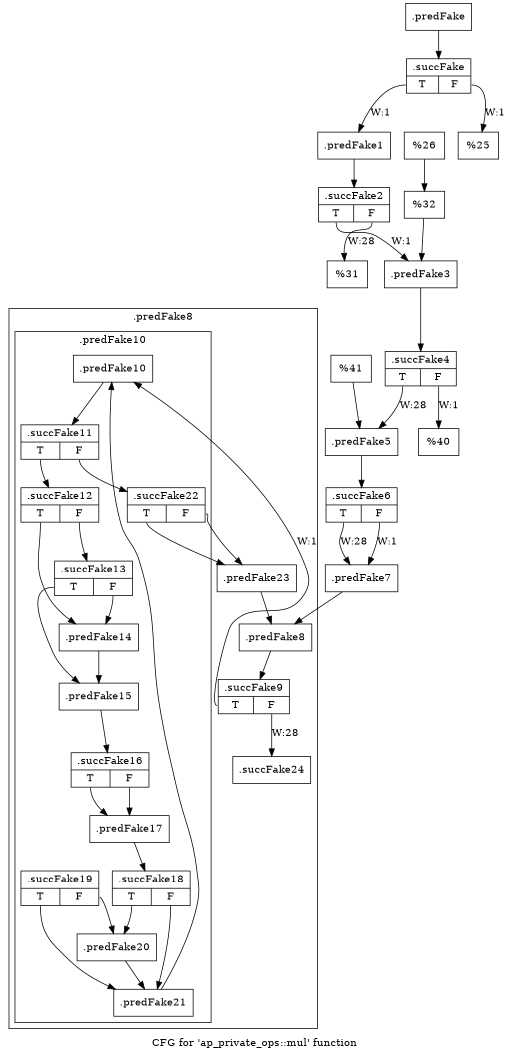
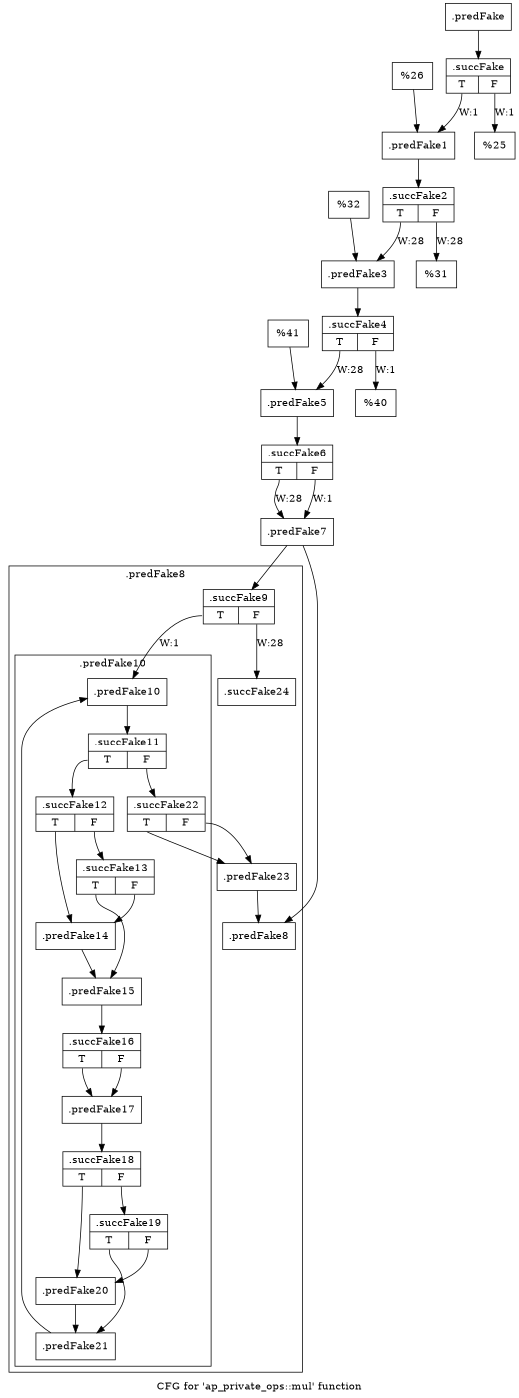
(424, 171) -> (415, 107)
(402, 241) -> (411, 241)
(267, 662) -> (275, 561)
(167, 944) -> (122, 1197)
